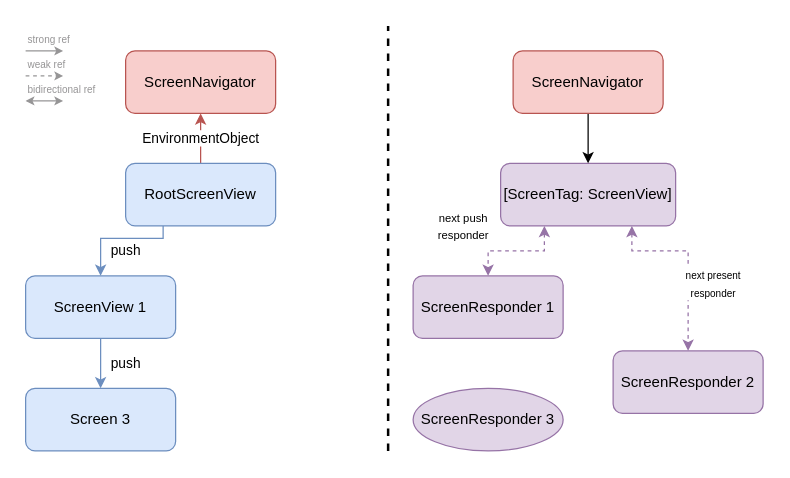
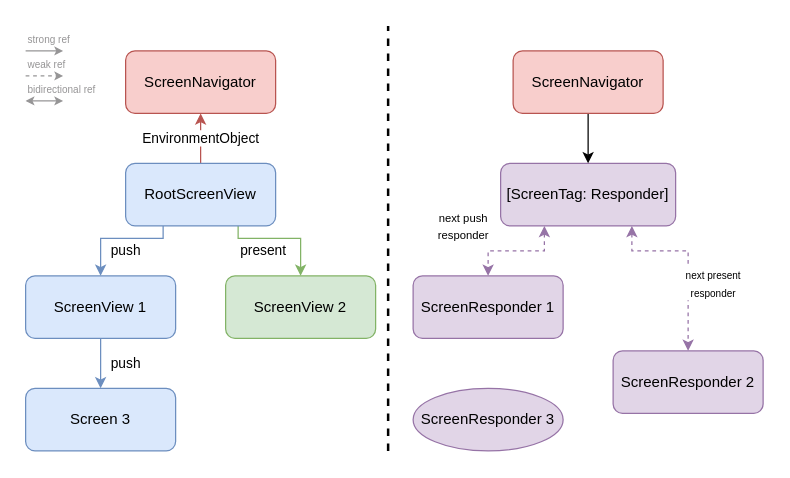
(588, 194) -> (588, 194)
none -> (277, 238)
none -> (301, 307)
